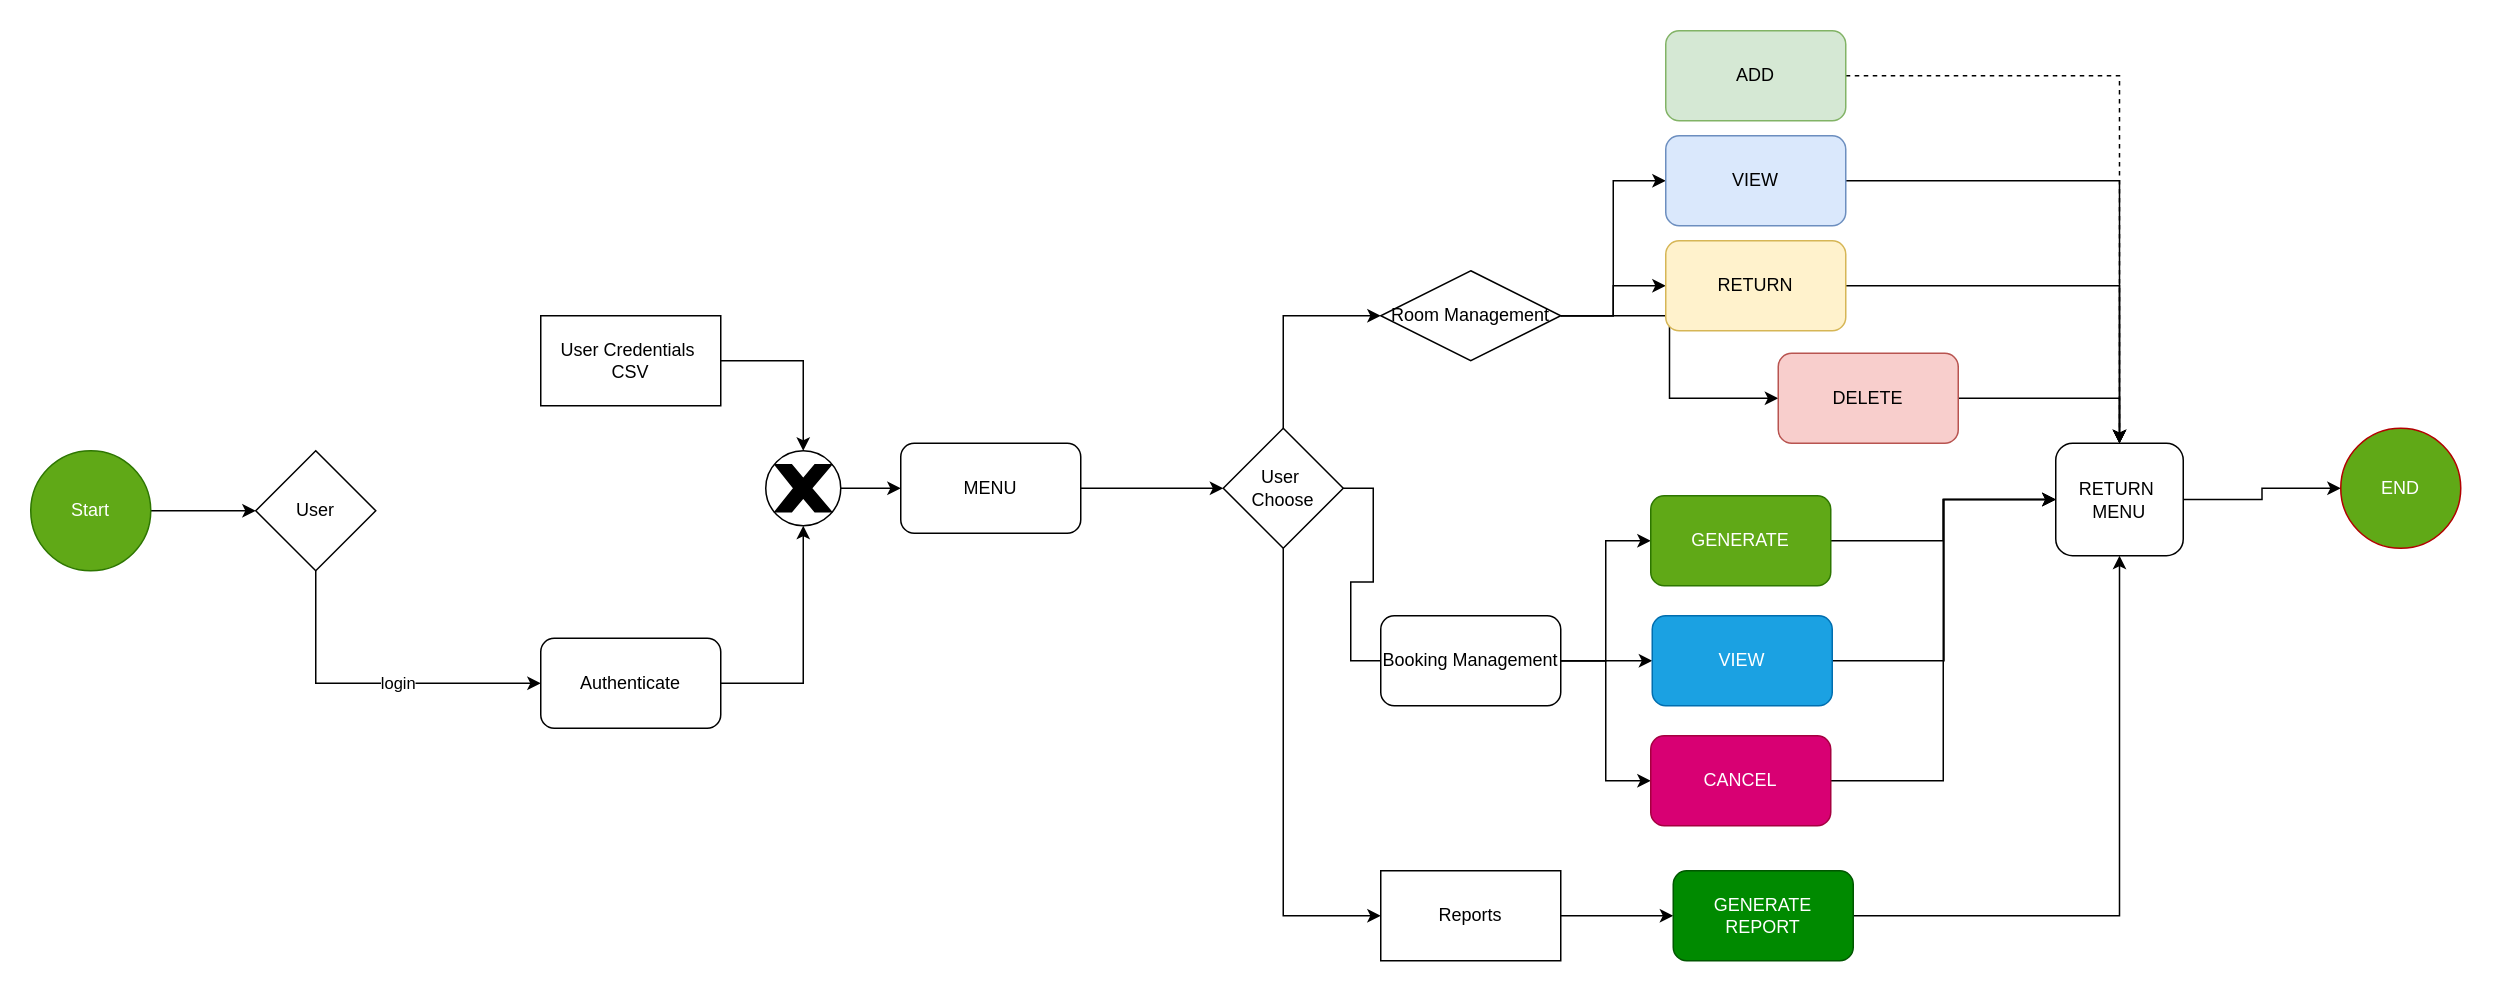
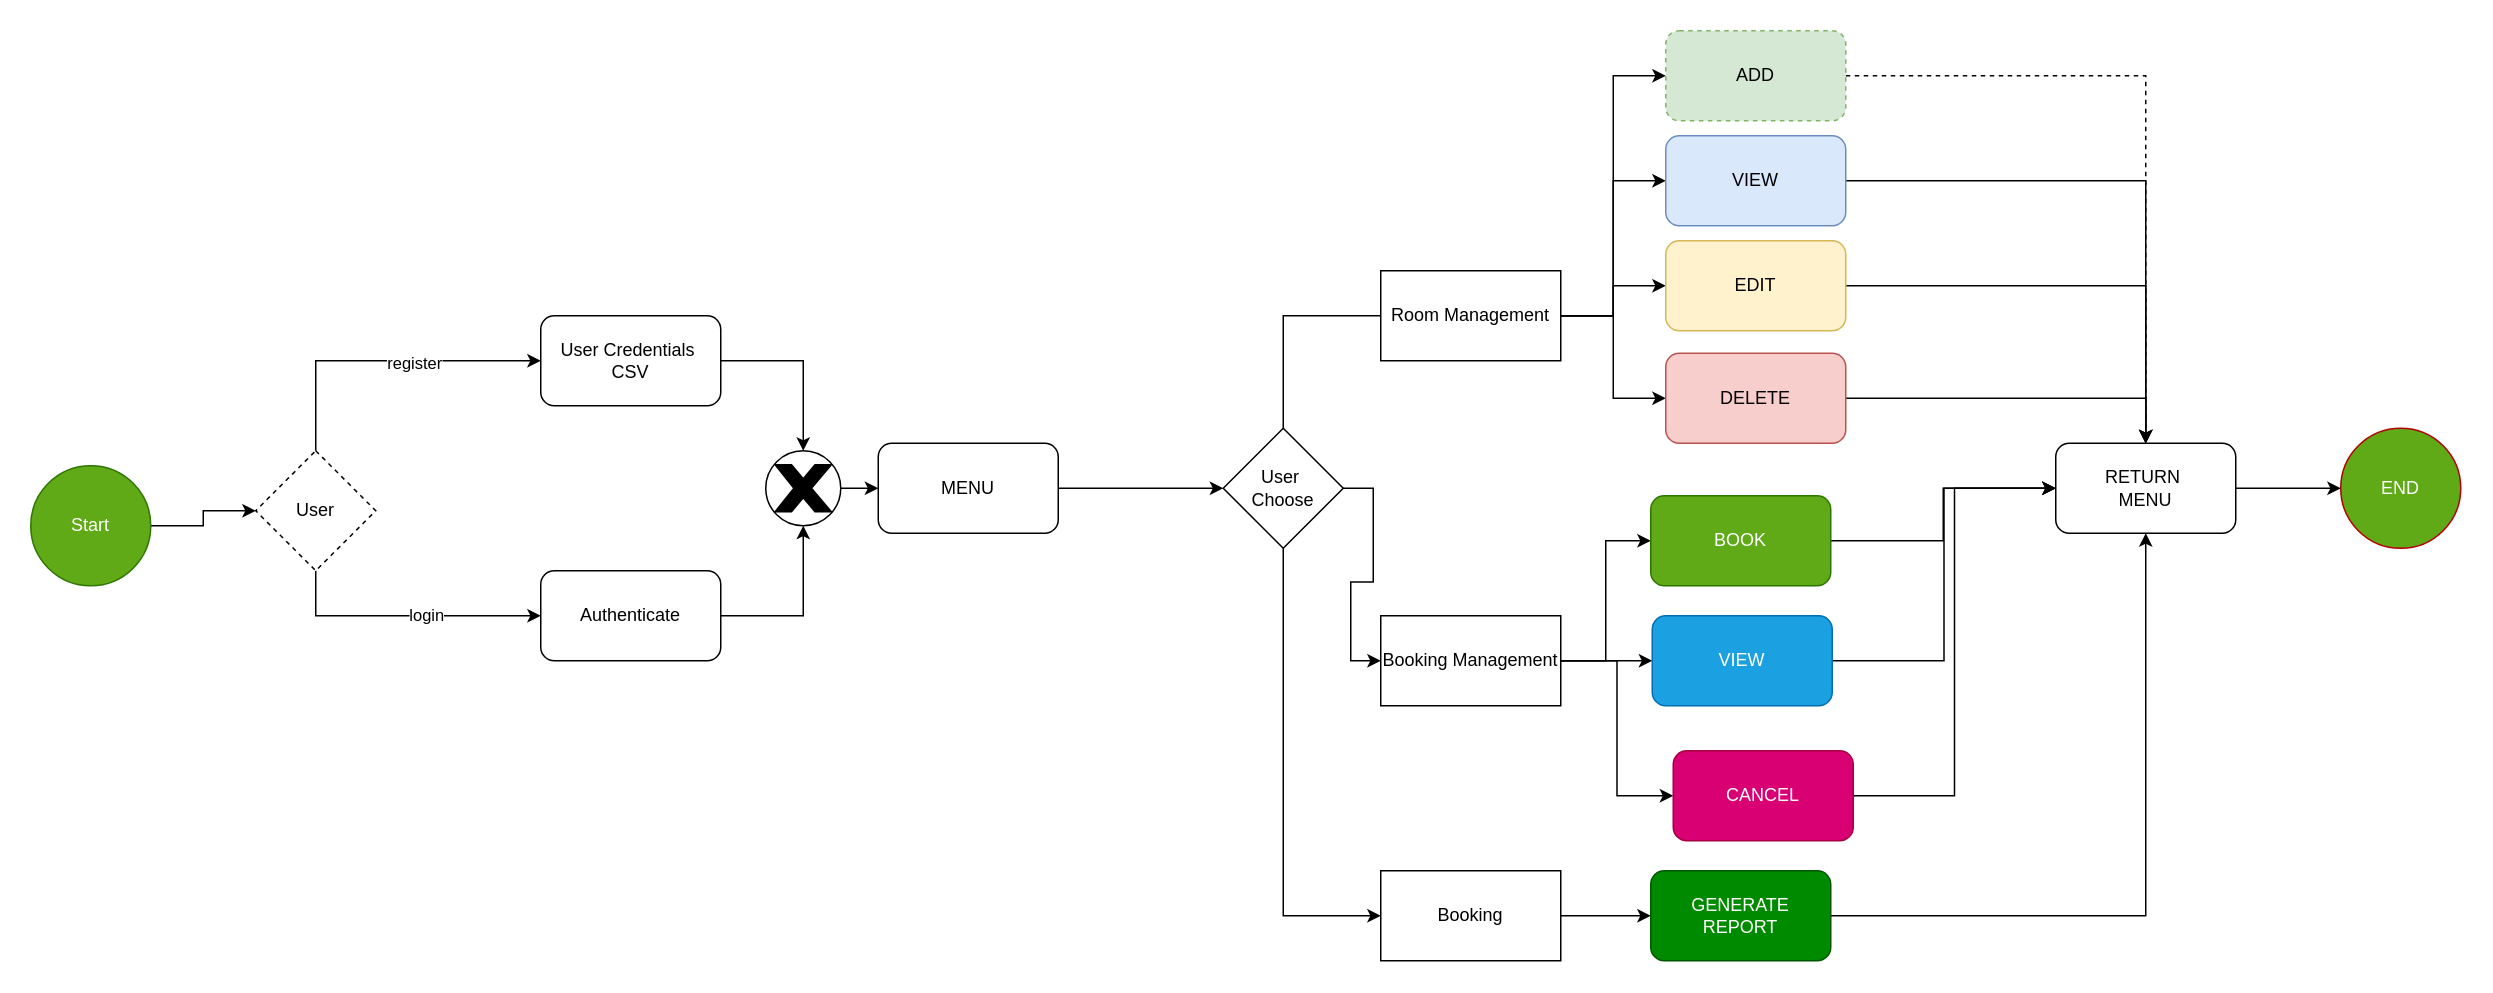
(1756, 76) -> (1756, 76)
none -> (1613, 106)
(1756, 286) -> (1756, 286)
(1369, 316) -> (1374, 316)
(1471, 316) -> (1471, 316)
none -> (378, 361)
(631, 361) -> (631, 361)
(1868, 398) -> (1756, 398)
(991, 488) -> (968, 488)
(2120, 500) -> (2146, 488)
(91, 511) -> (91, 526)
(316, 511) -> (316, 511)
(1741, 541) -> (1741, 541)
(1373, 661) -> (1369, 661)
(1471, 661) -> (1471, 661)
(631, 683) -> (631, 616)
(1741, 781) -> (1763, 796)
(1471, 916) -> (1471, 916)
(1763, 916) -> (1741, 916)
